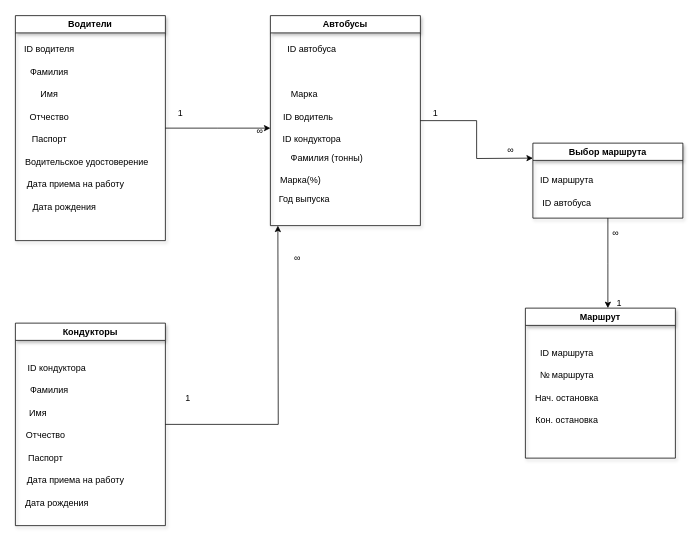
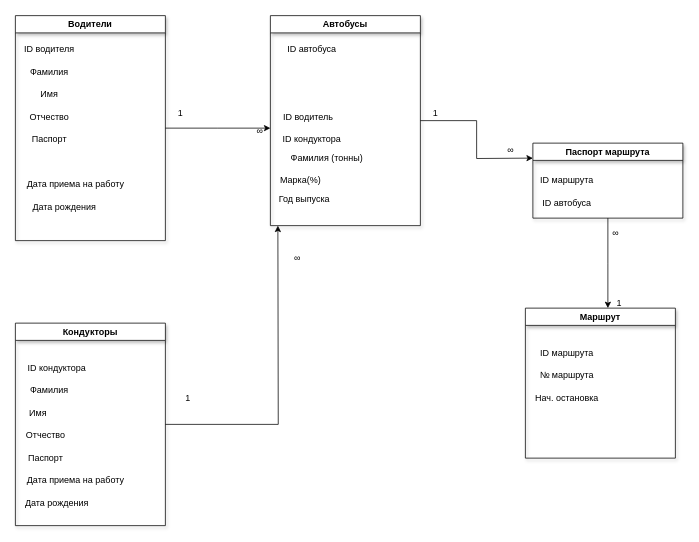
(304, 94) -> none
(608, 152) -> (608, 152)
(87, 162) -> none
(567, 420) -> none
